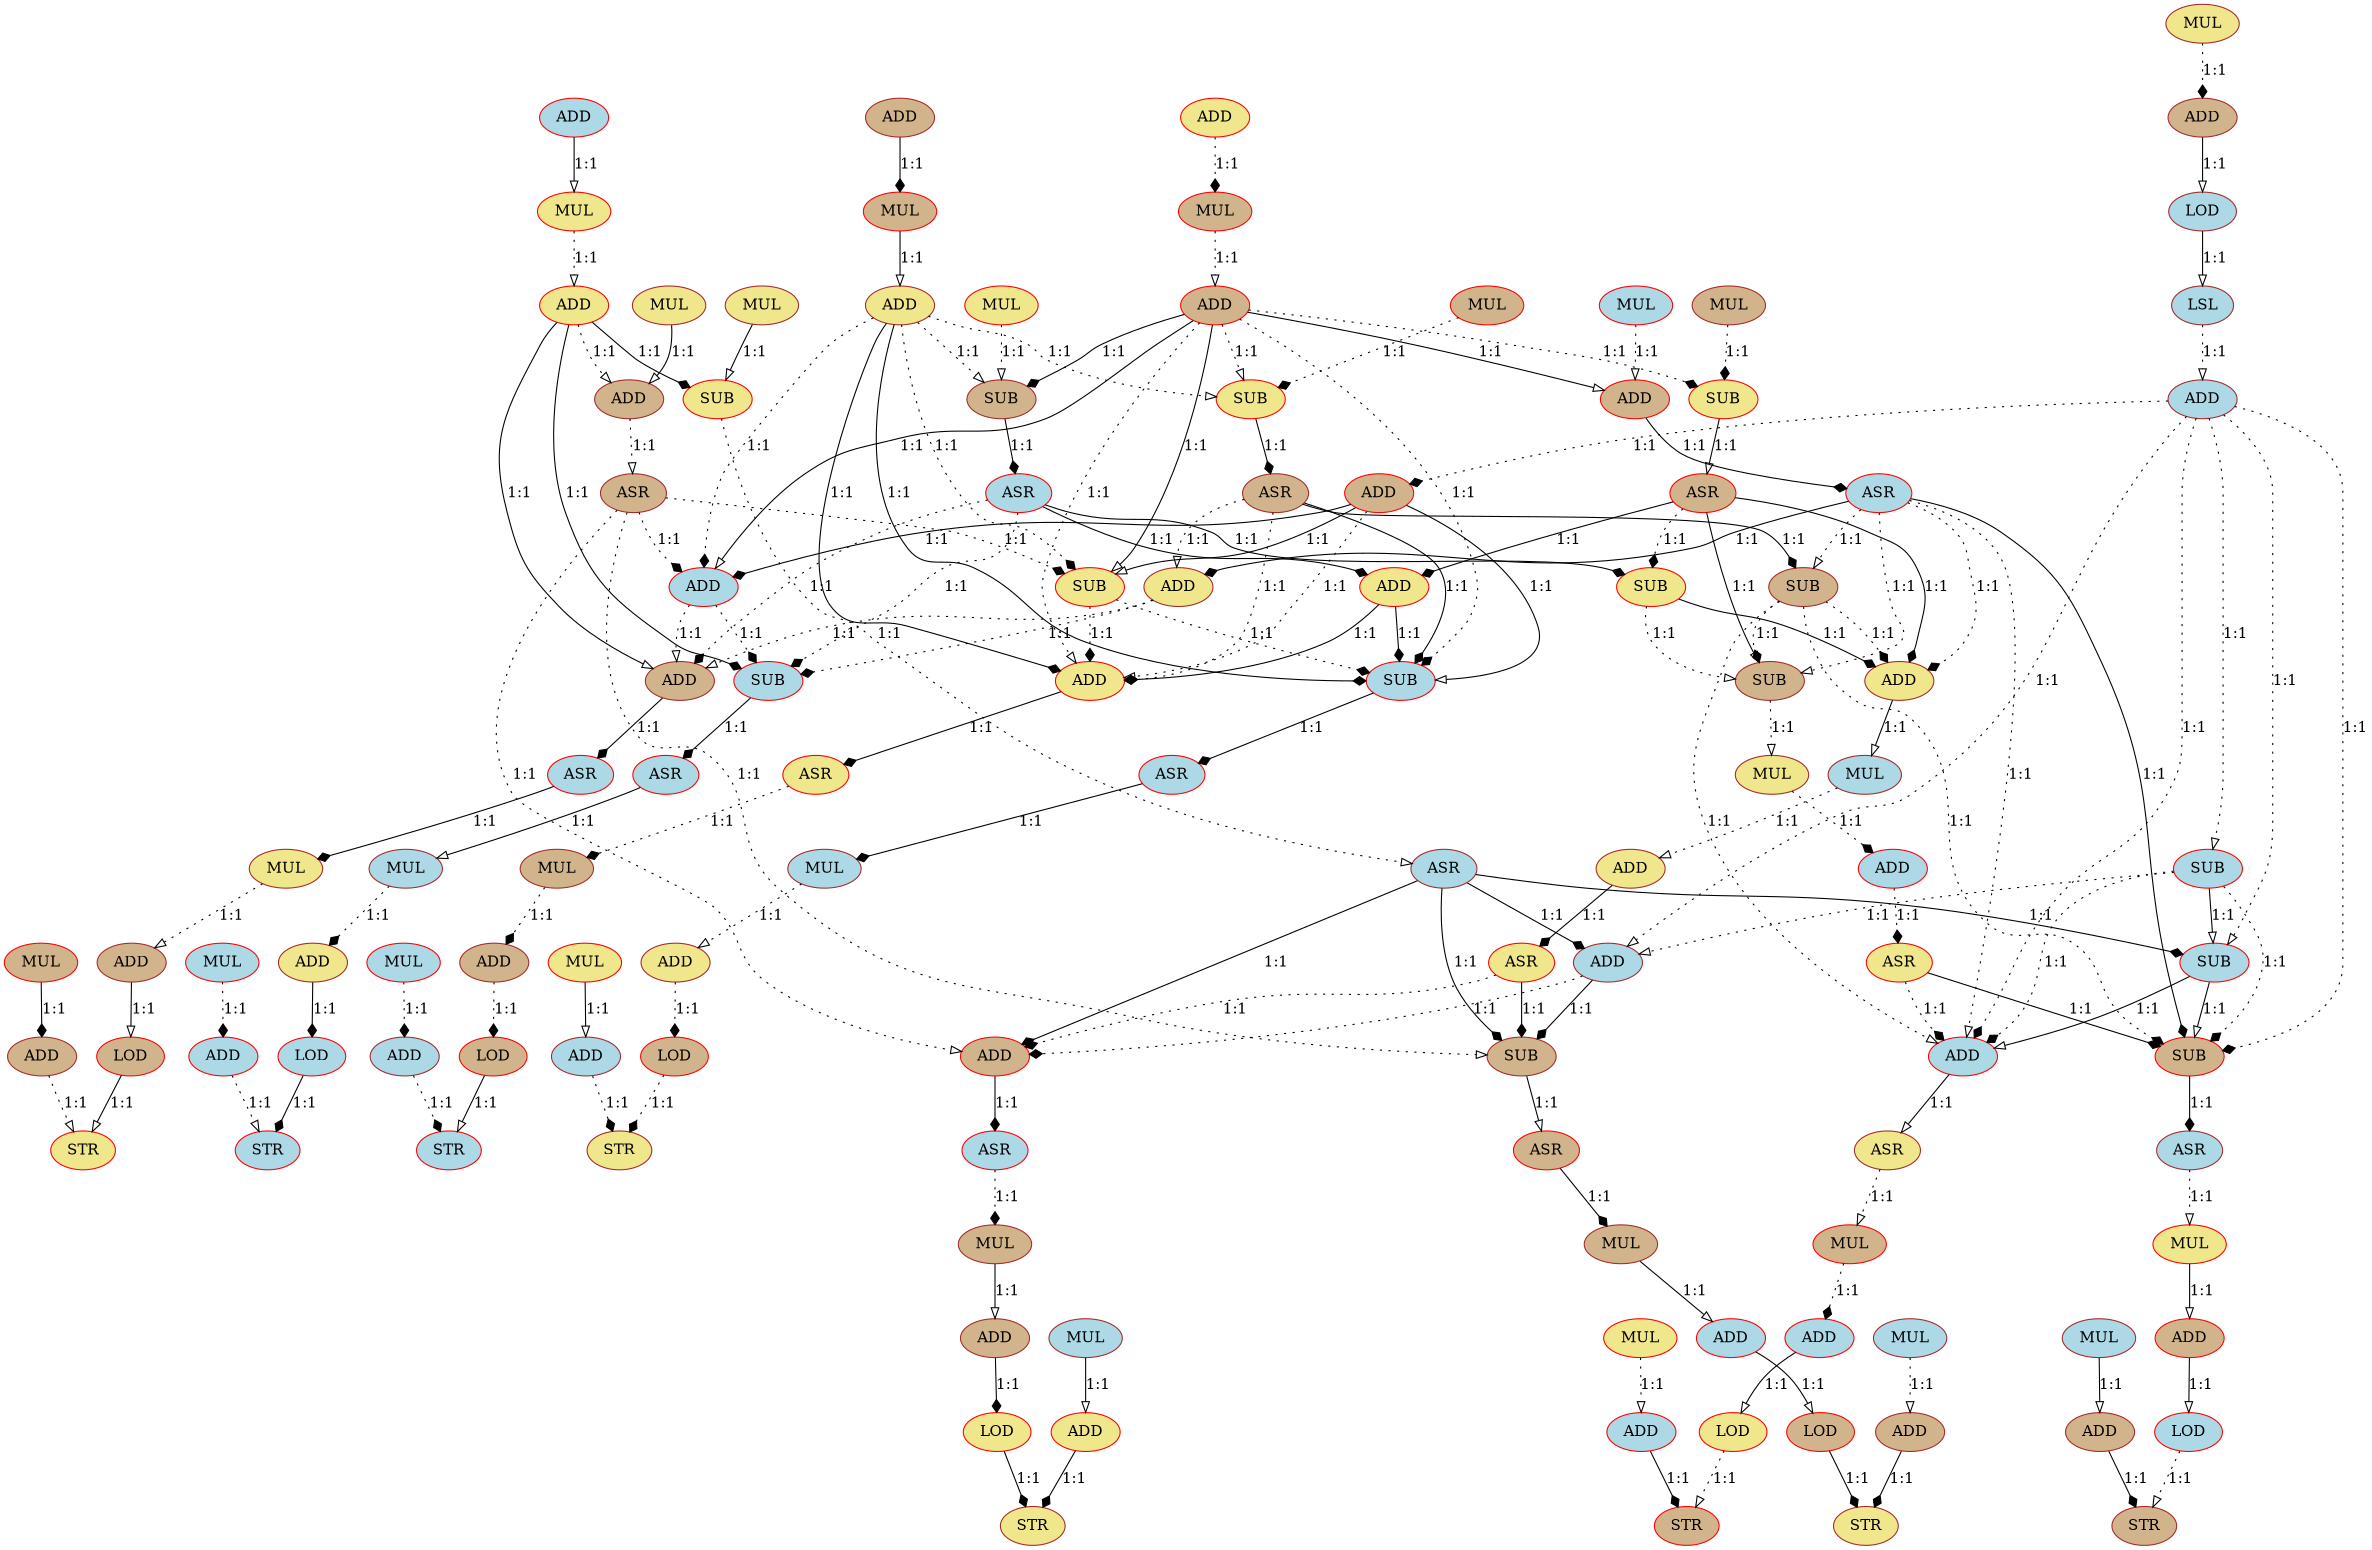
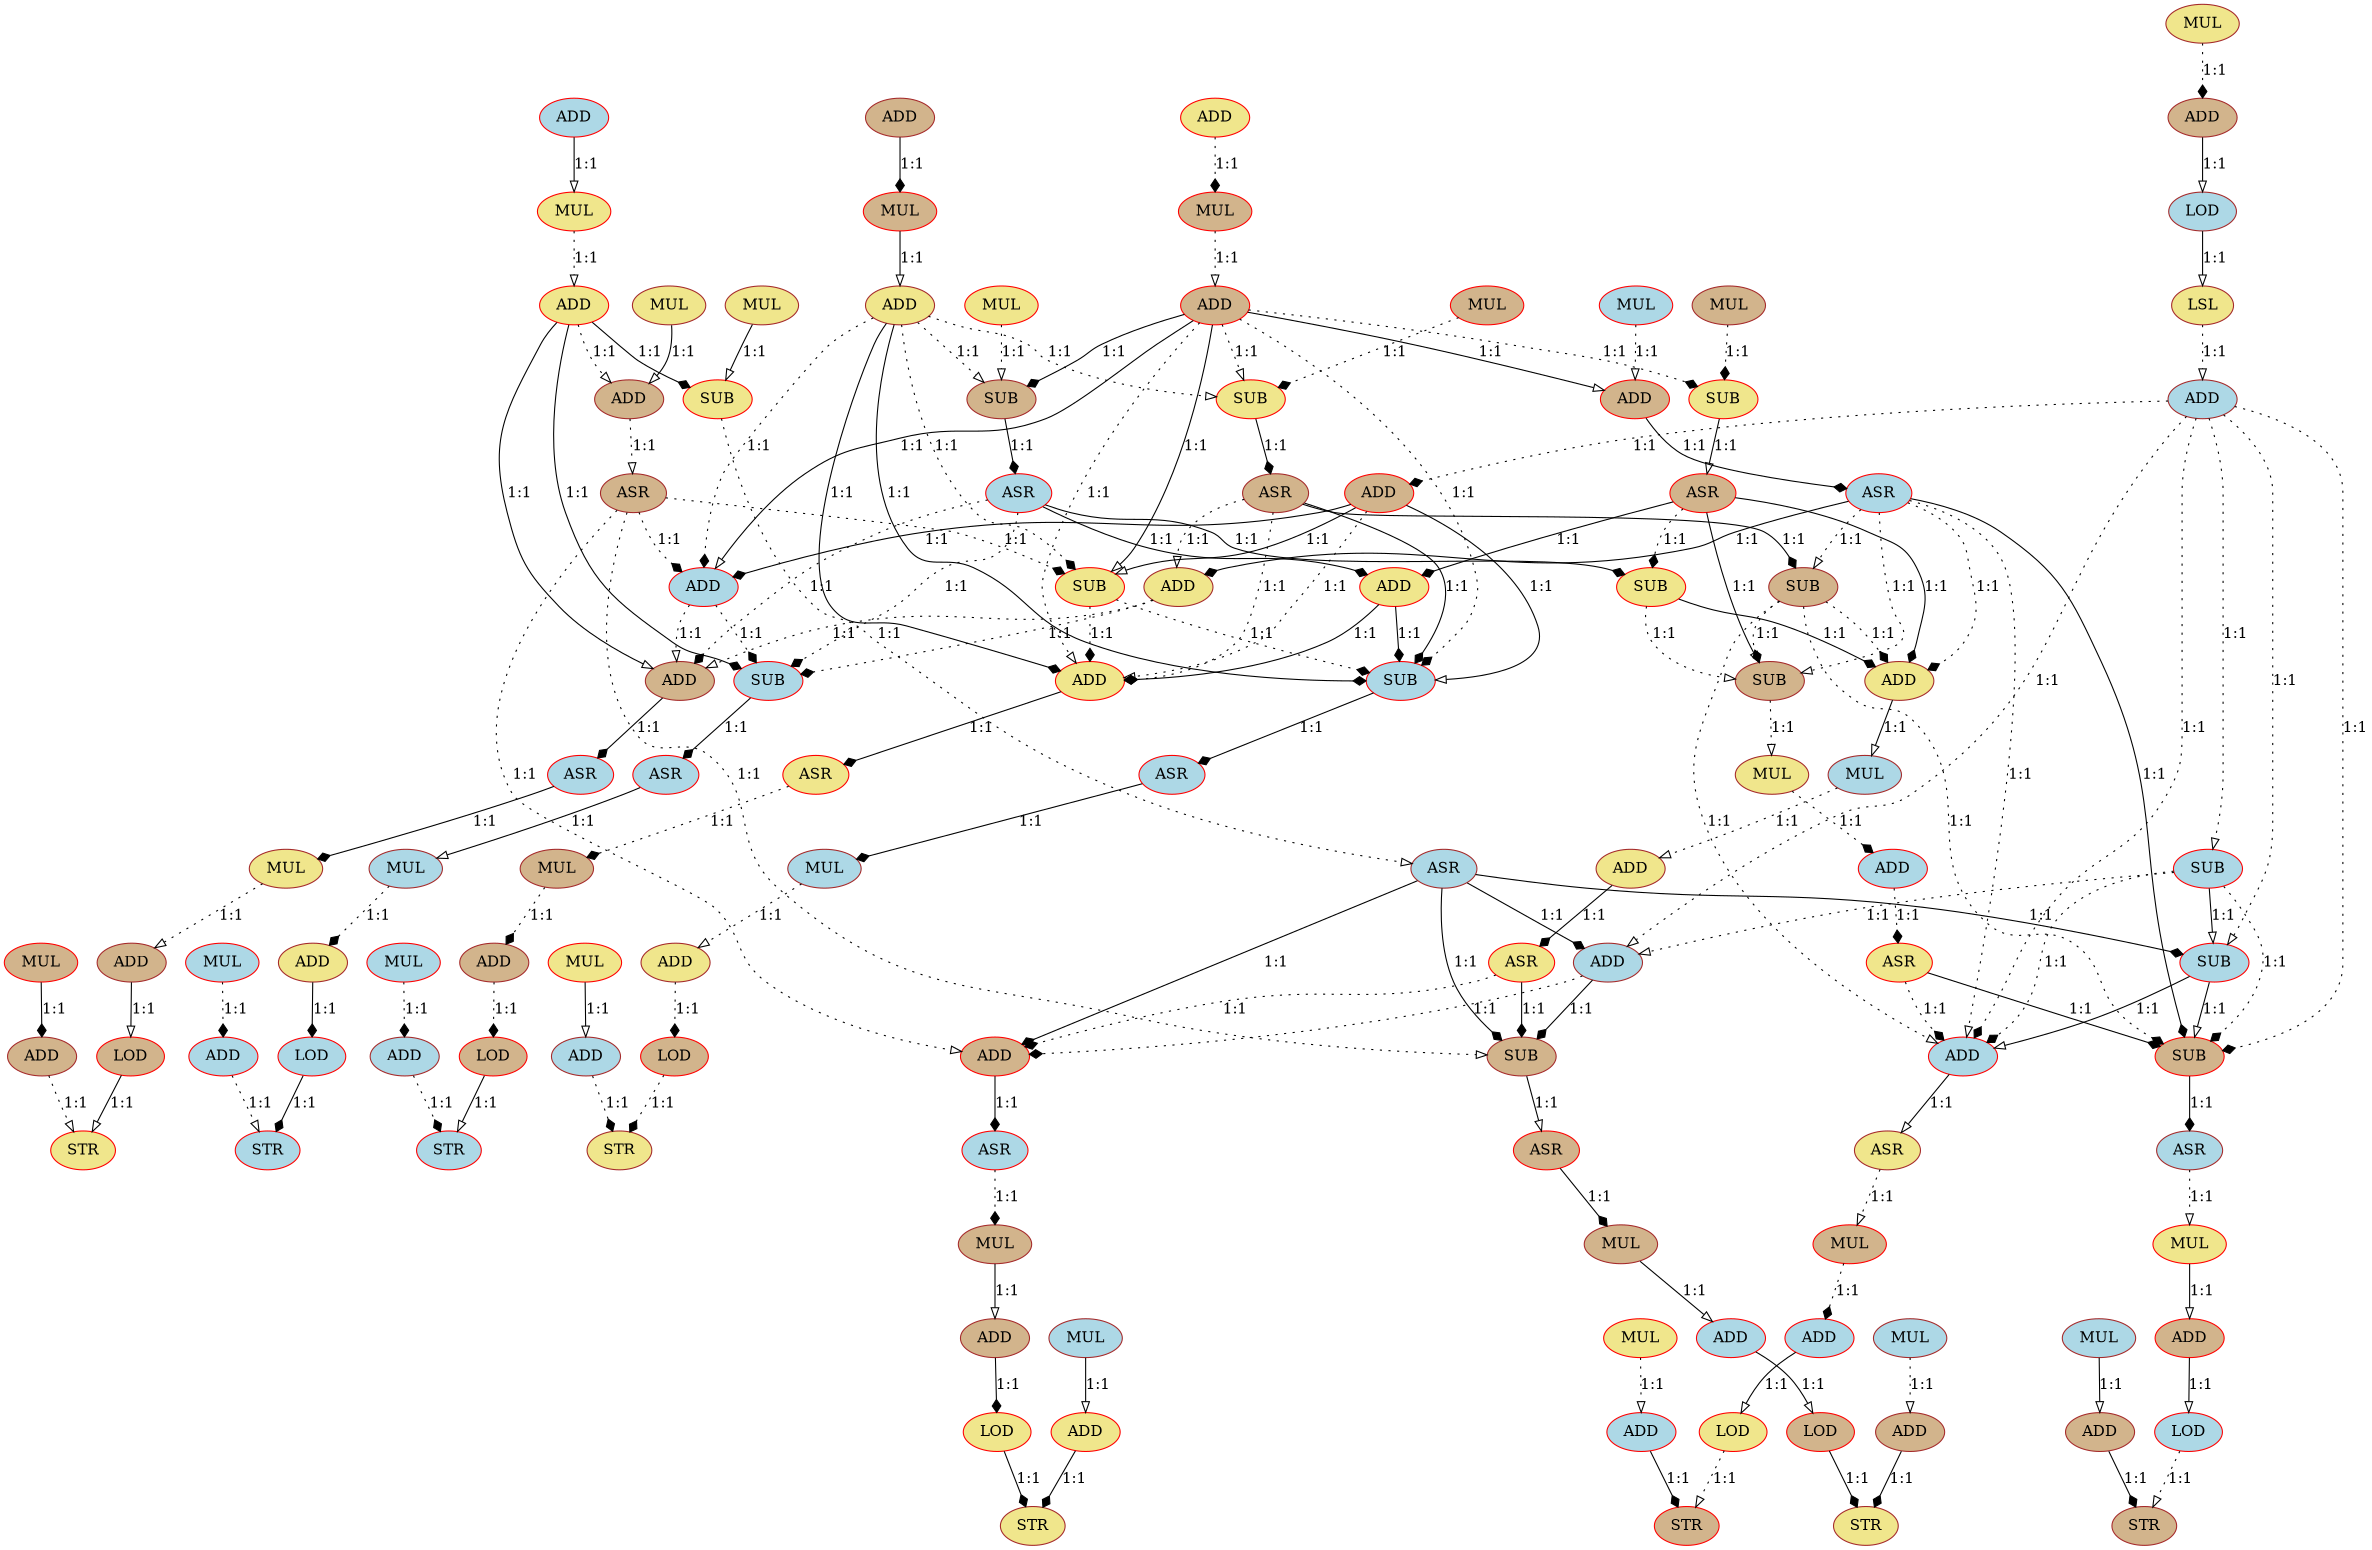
(2203, 305) -> (2203, 305)
